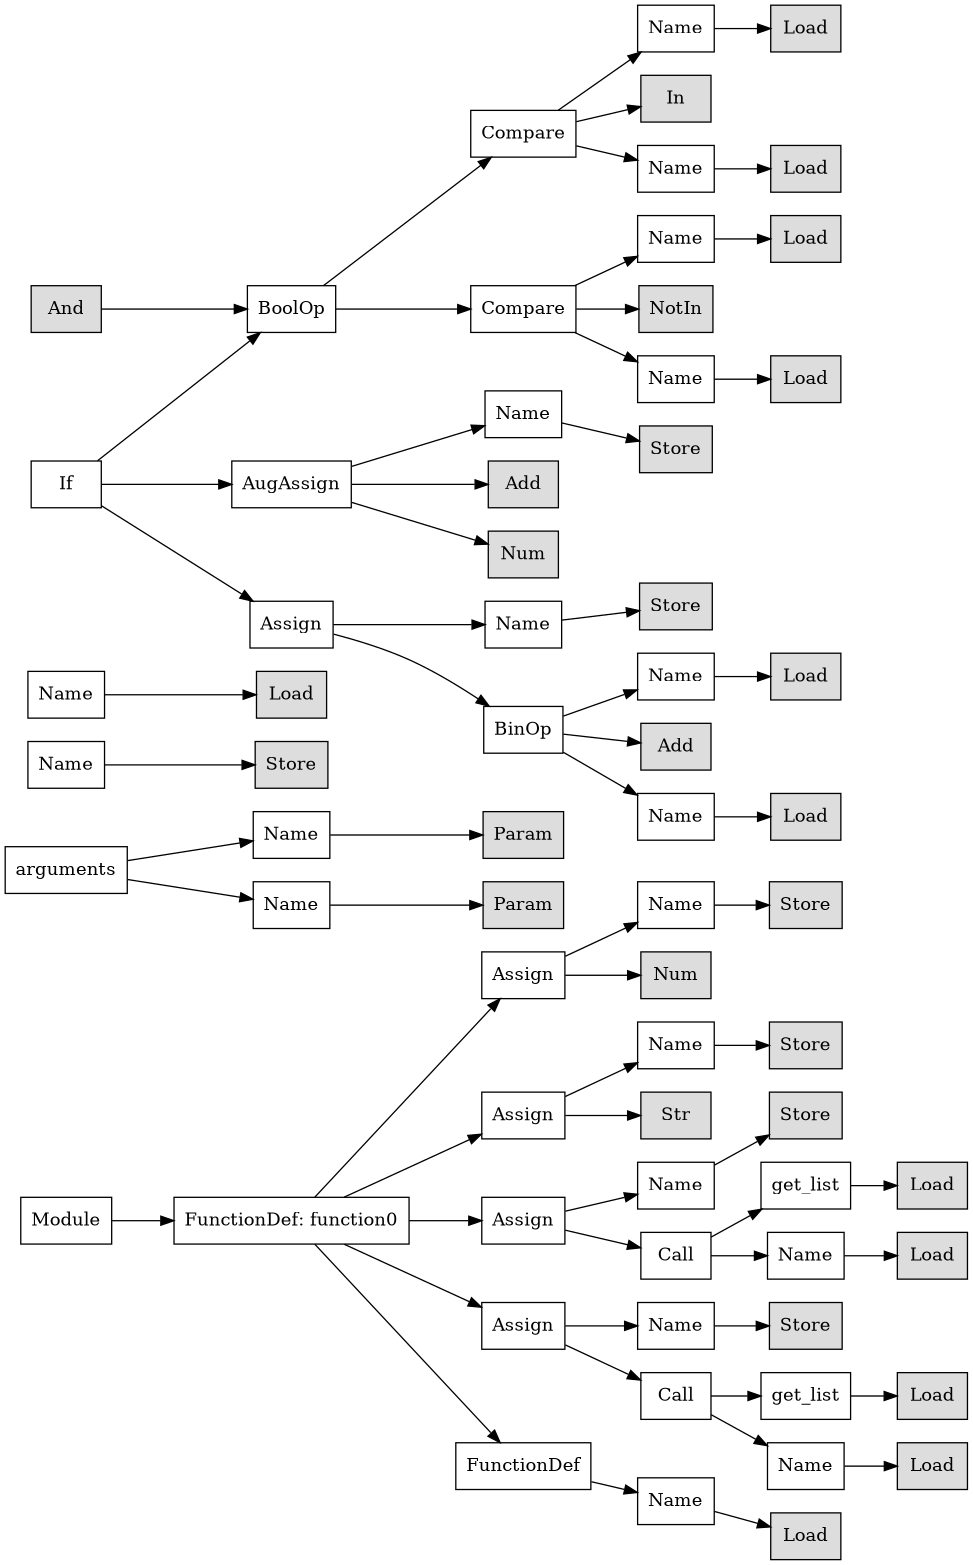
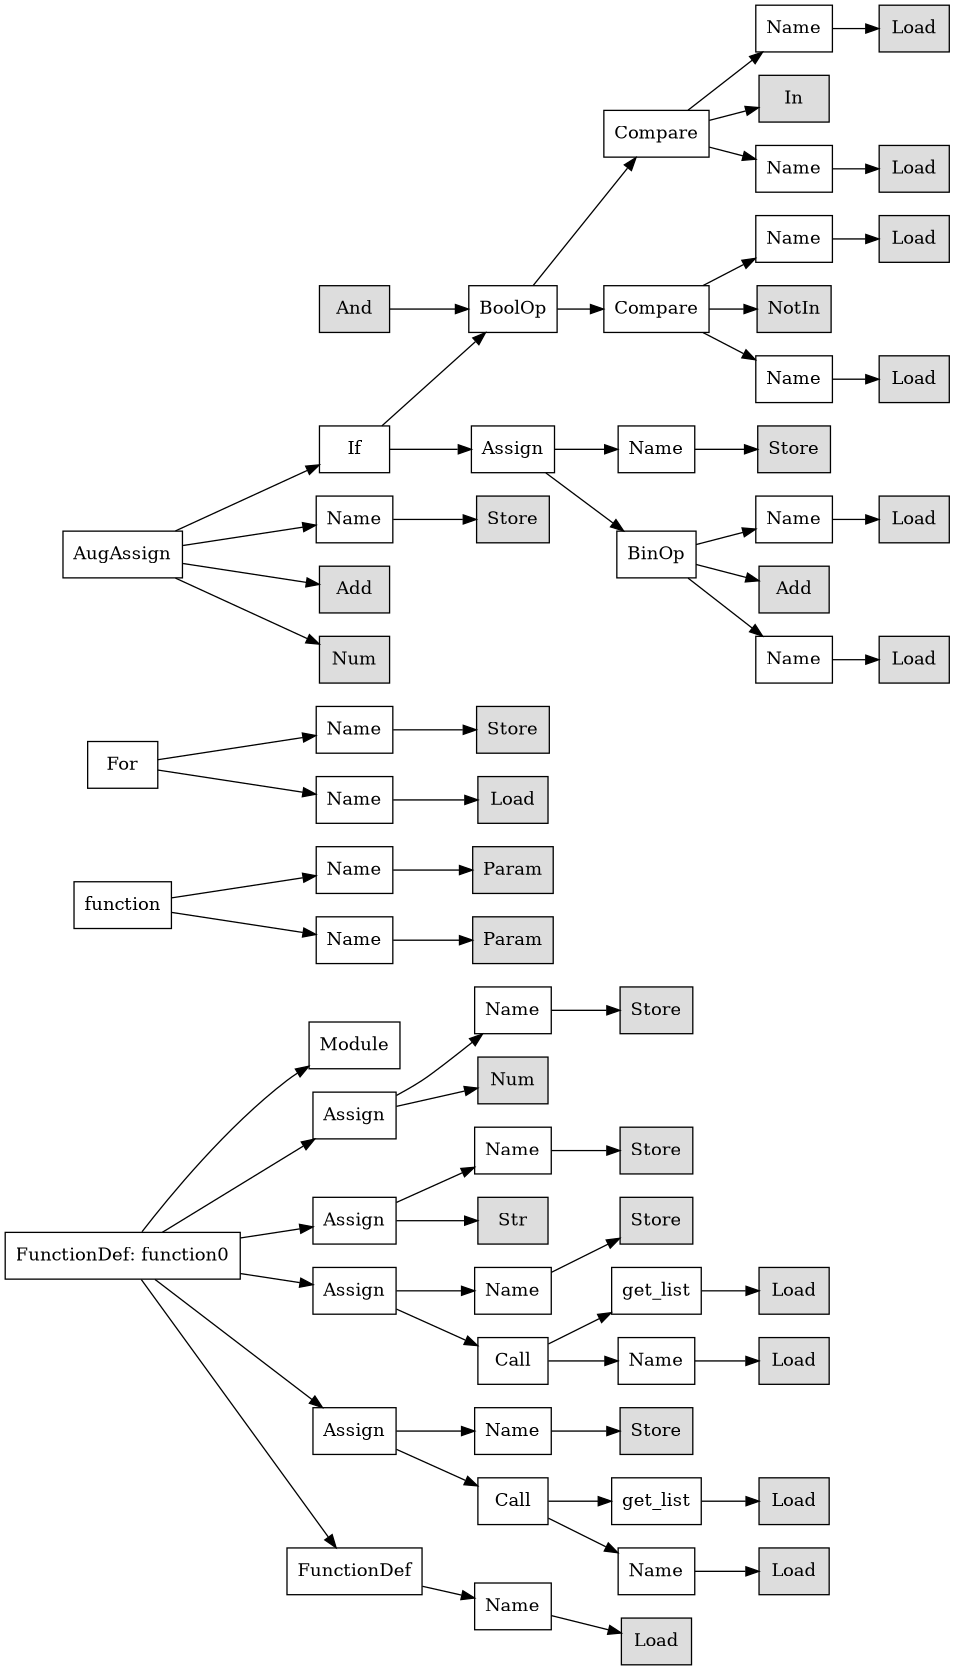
(160, 484) -> (241, 501)
none -> (123, 765)
(66, 870) -> (123, 905)
(136, 1221) -> (214, 1147)
